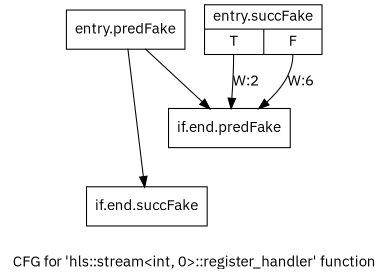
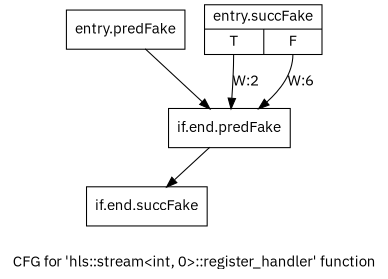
(136, 113) -> (192, 163)
